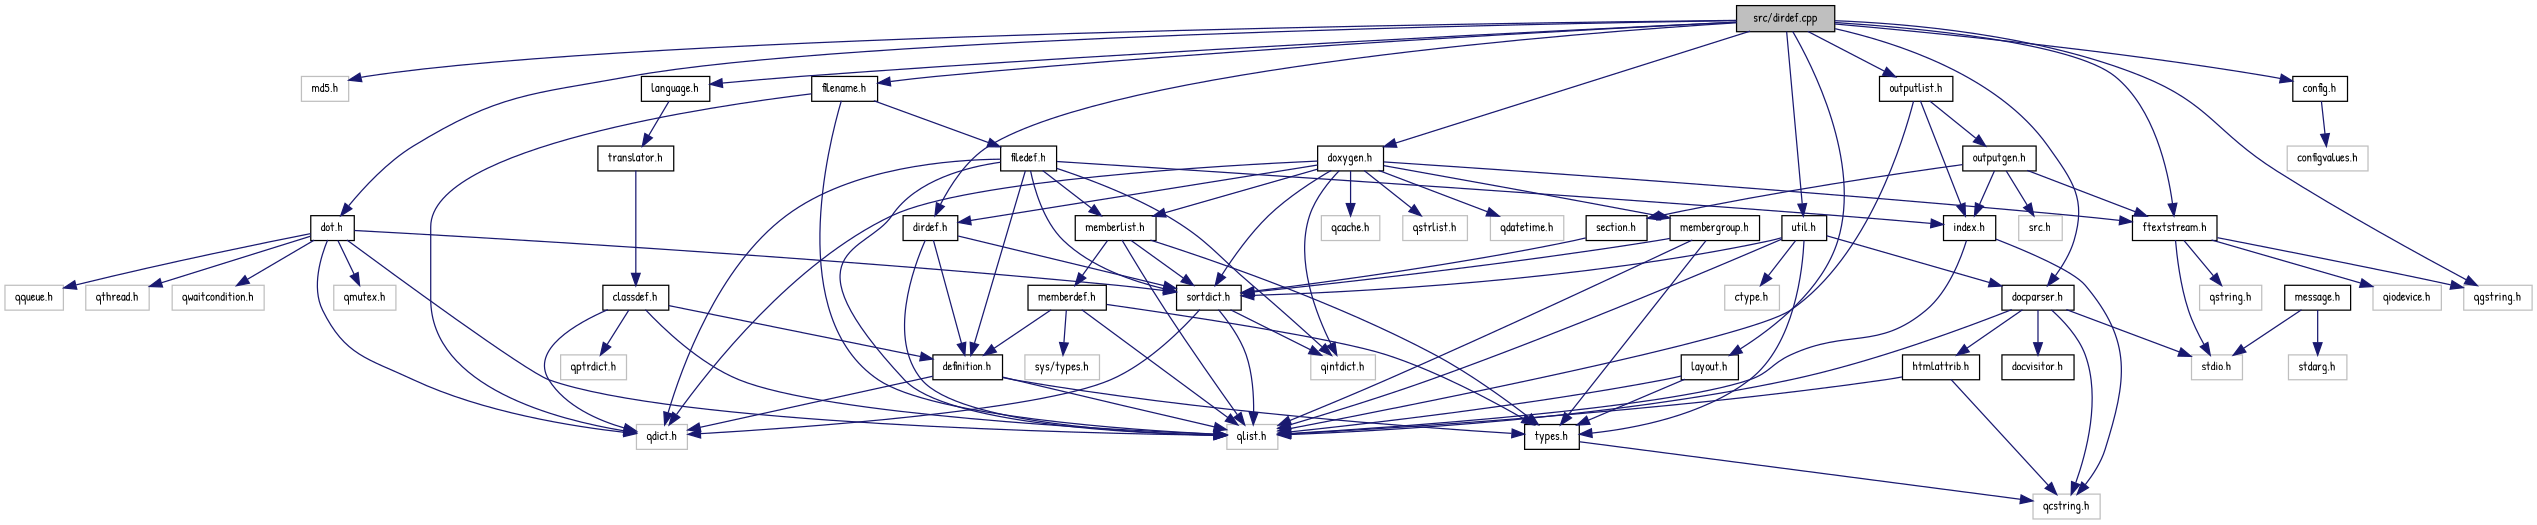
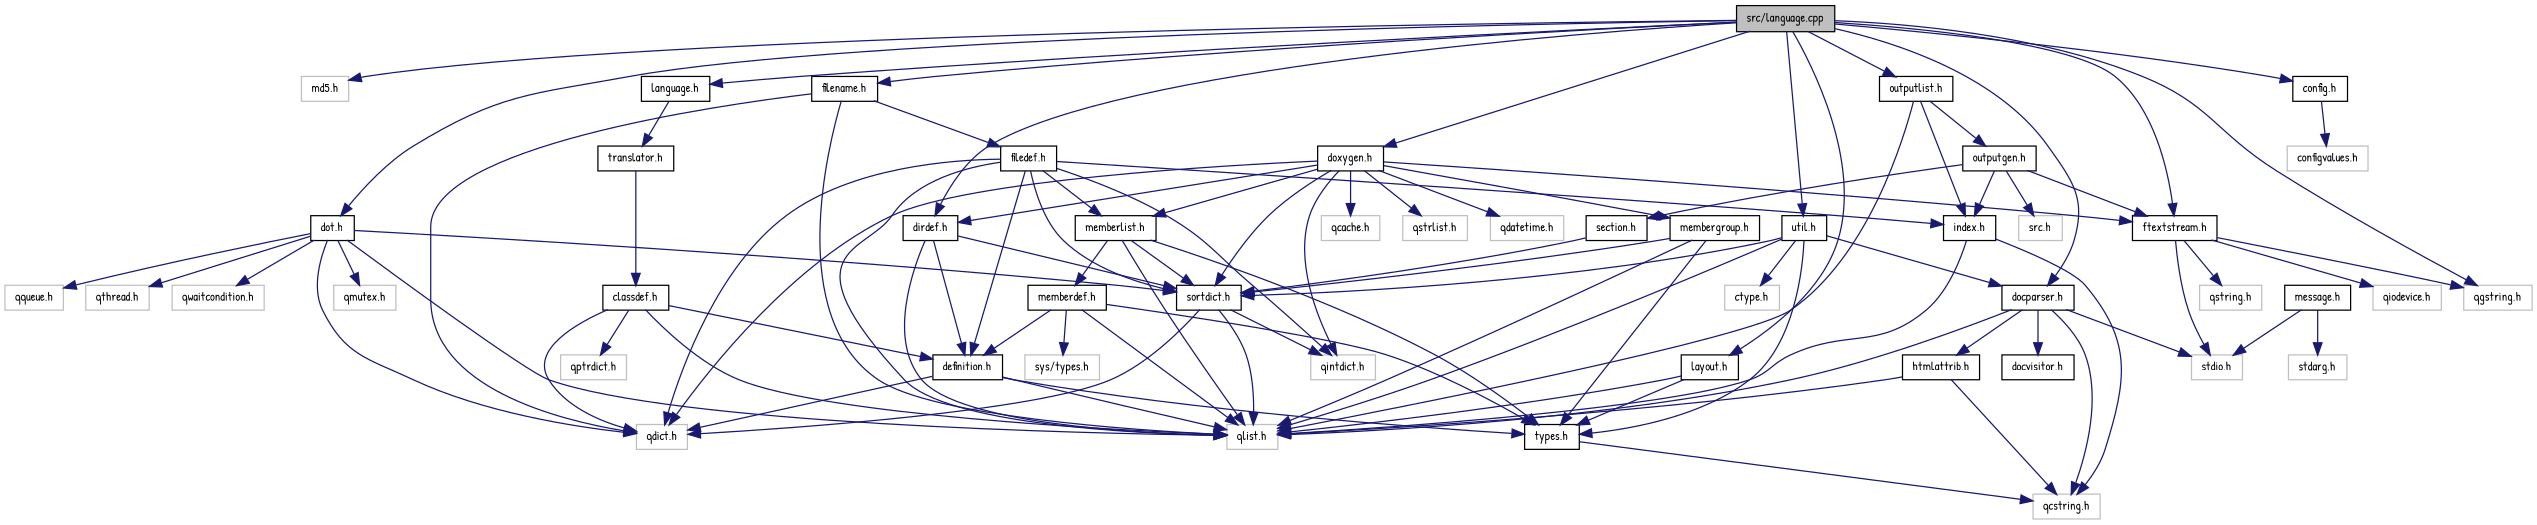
(1786, 19) -> (1786, 19)
